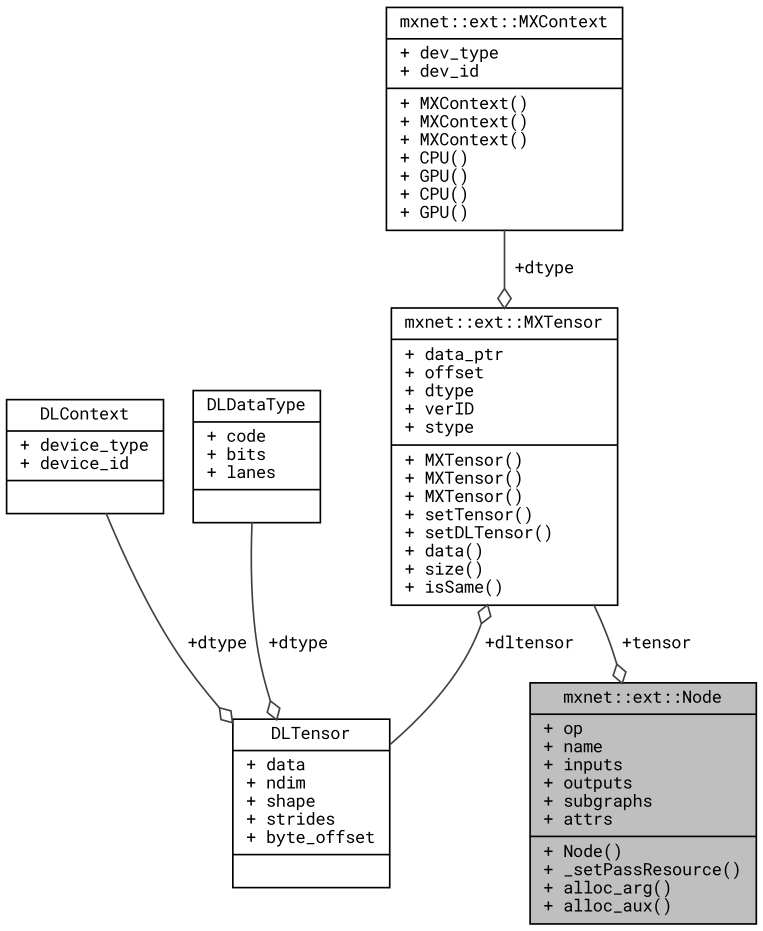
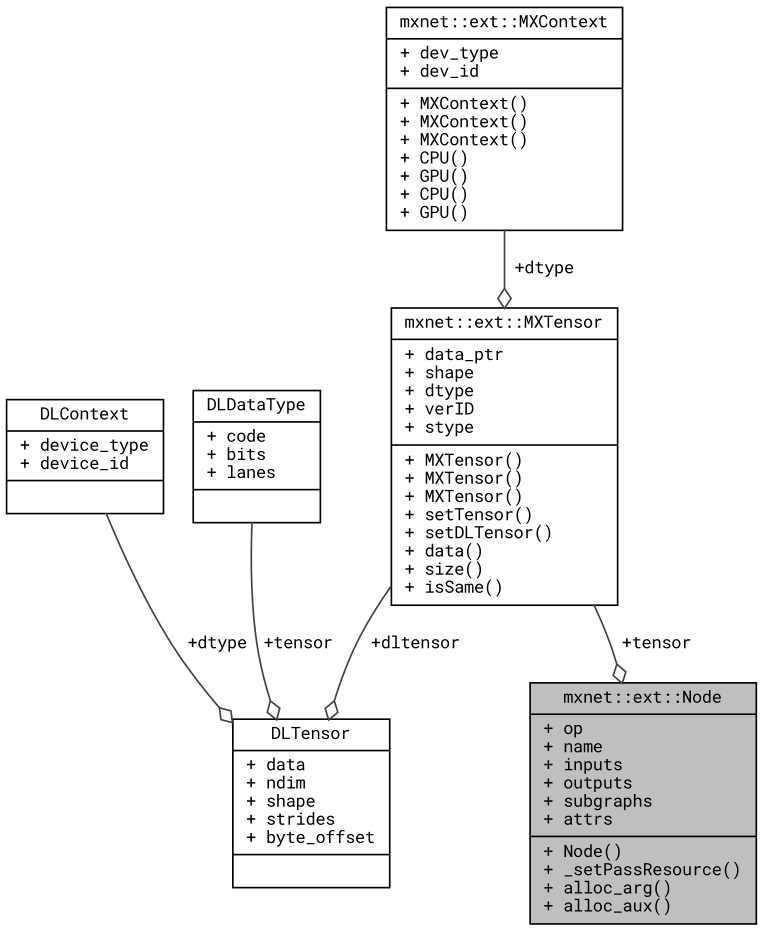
(445, 373) -> (440, 373)
(294, 644) -> (294, 644)
(443, 690) -> (358, 641)
